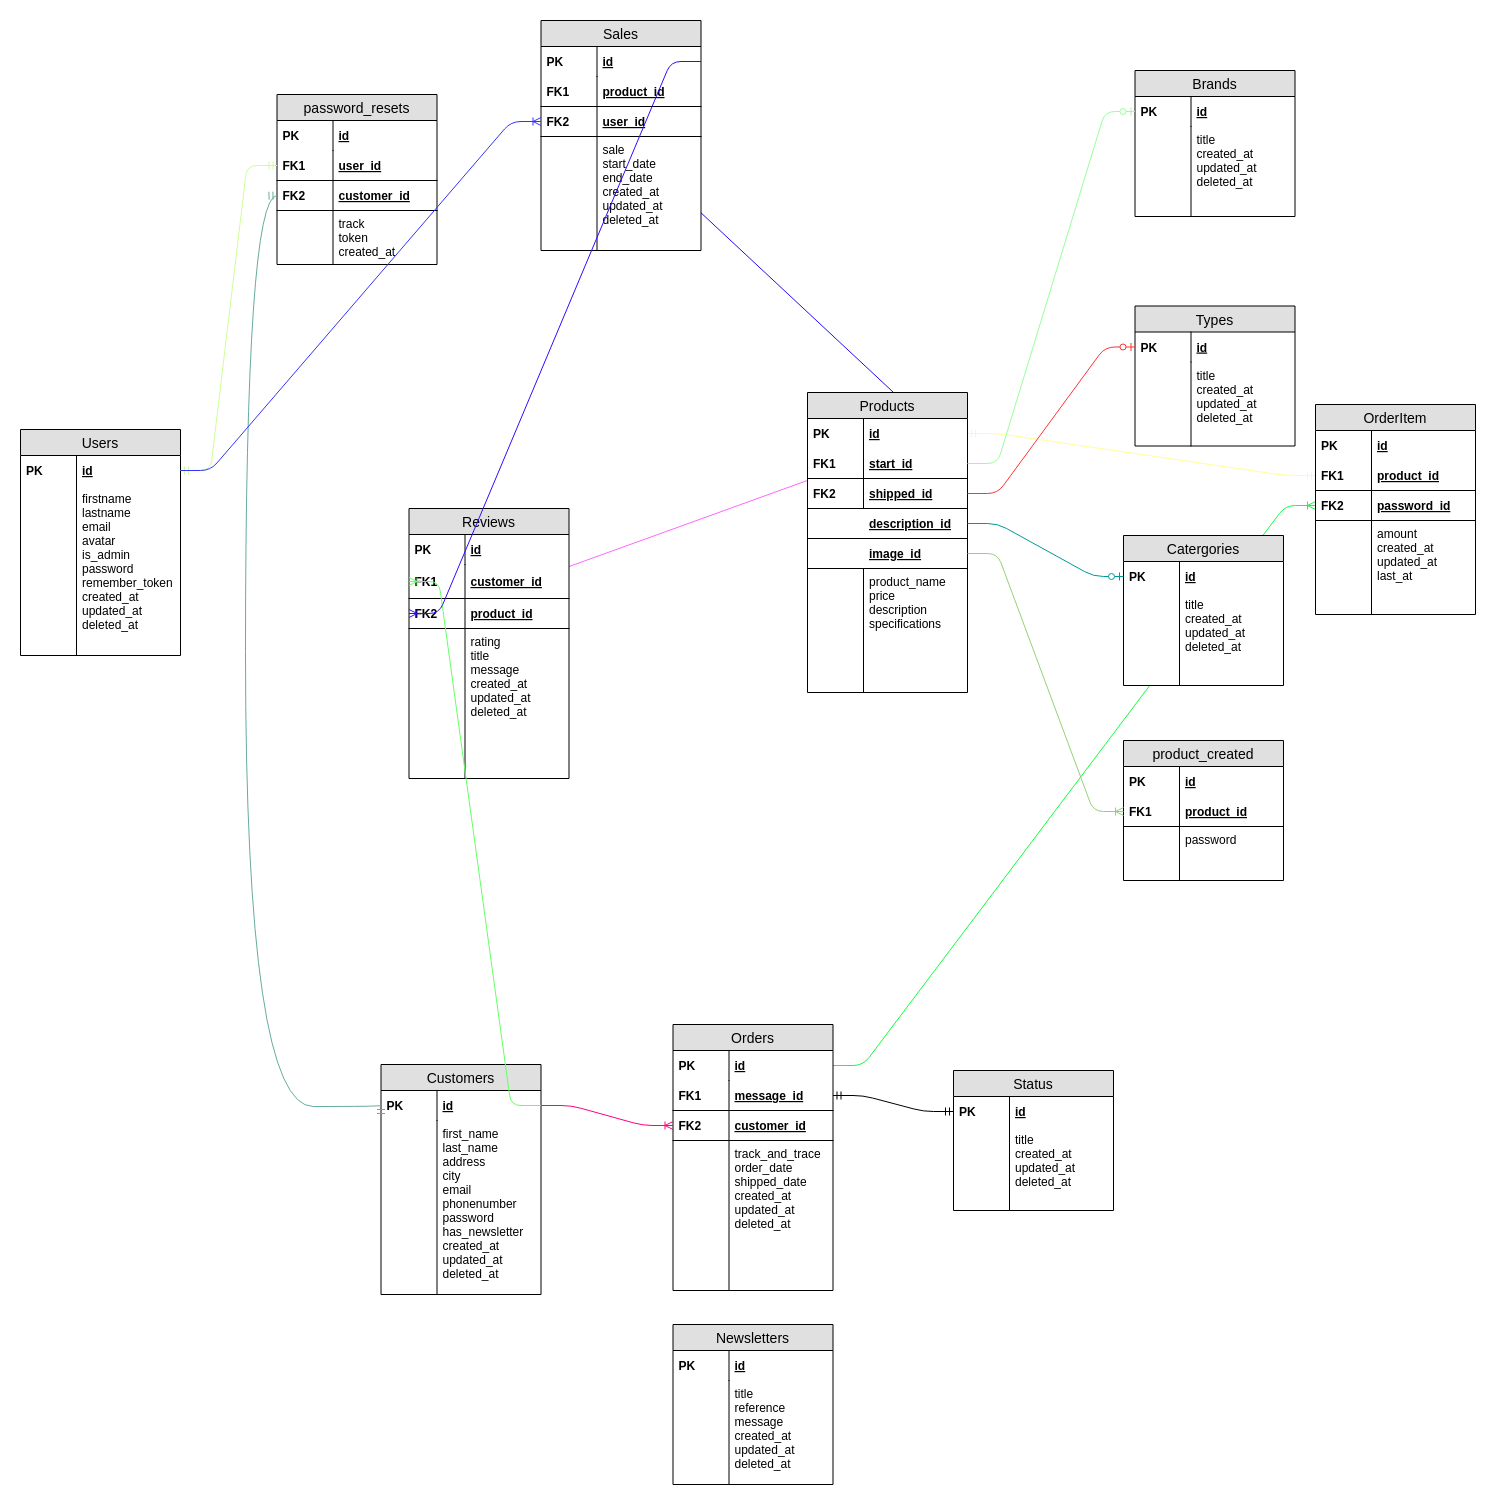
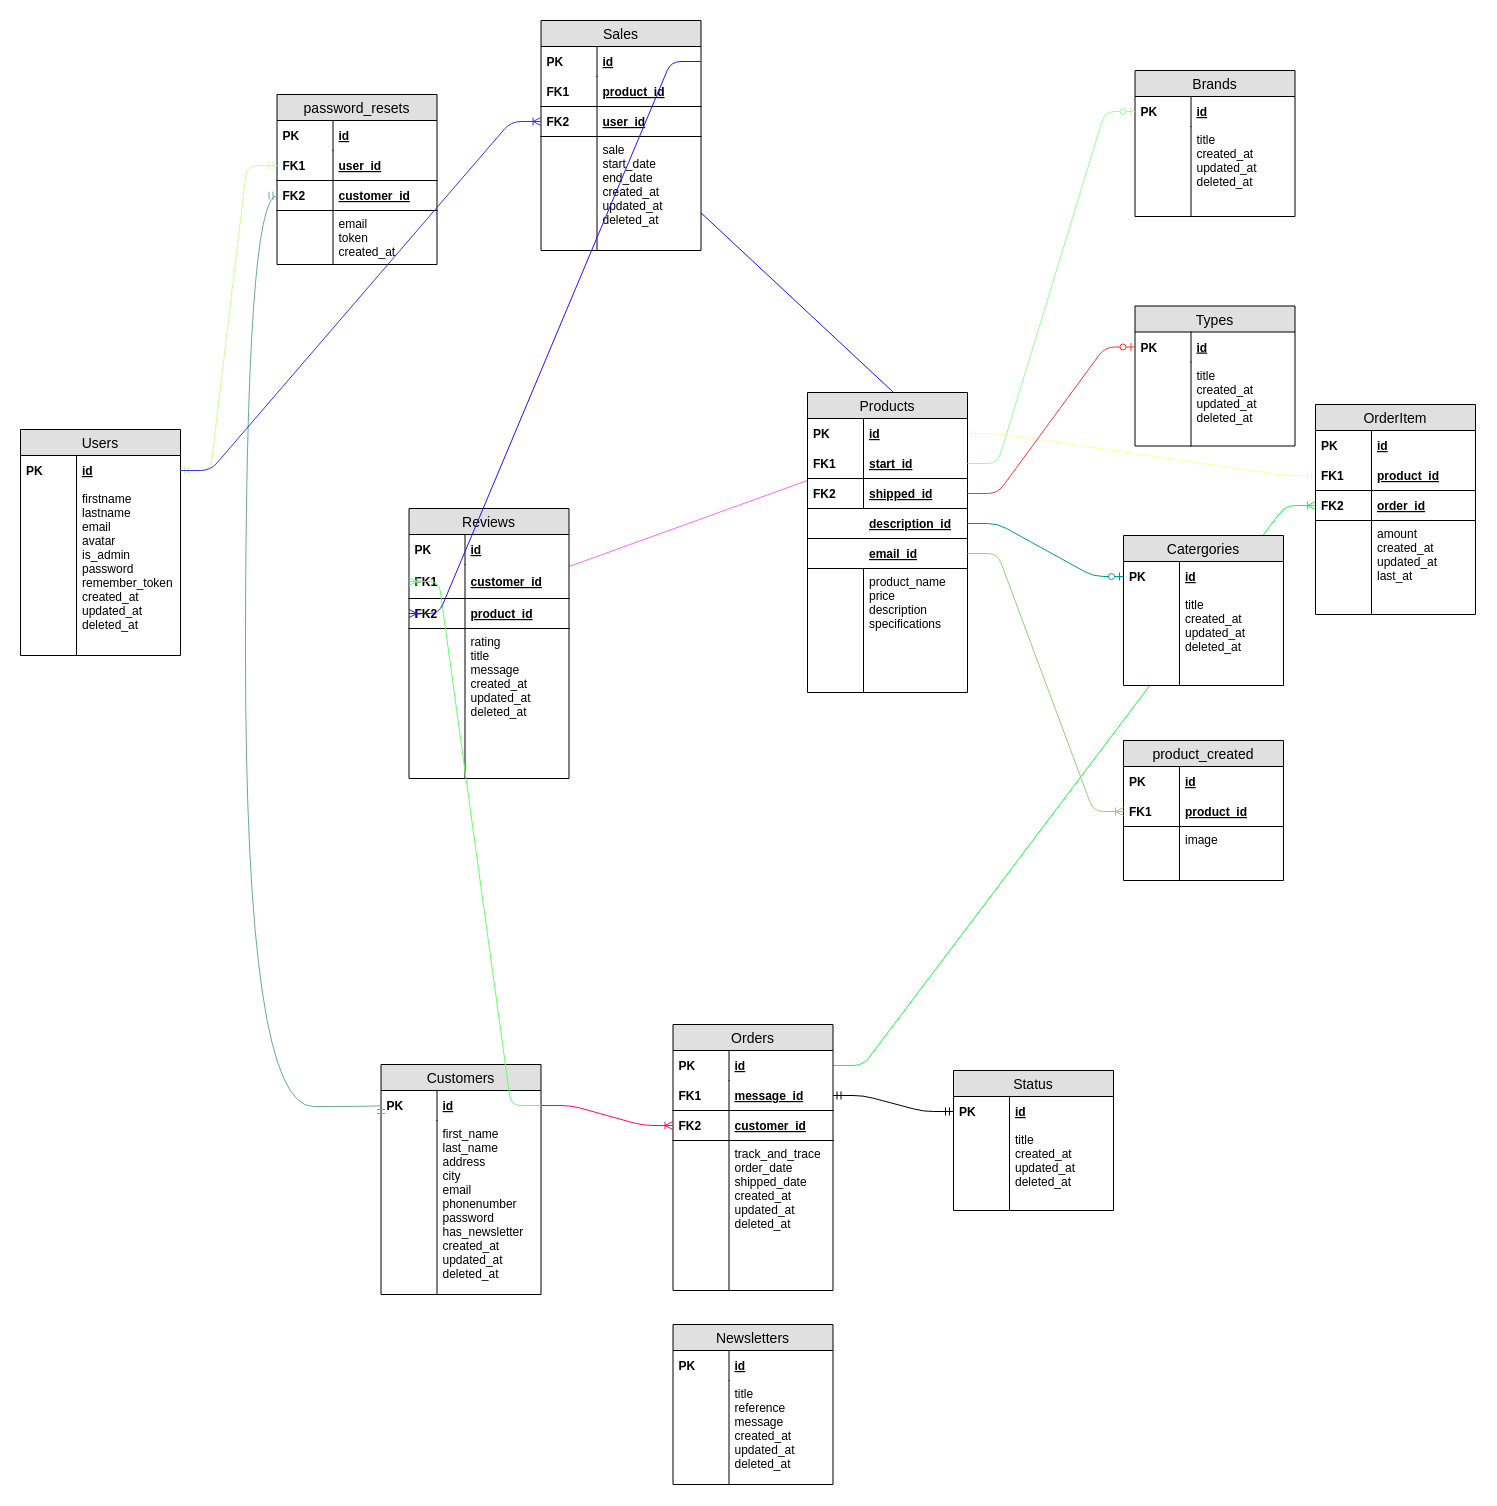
(355, 224) -> (352, 224)
(1412, 506) -> (1402, 506)
(893, 554) -> (891, 554)
(1212, 840) -> (1200, 840)
